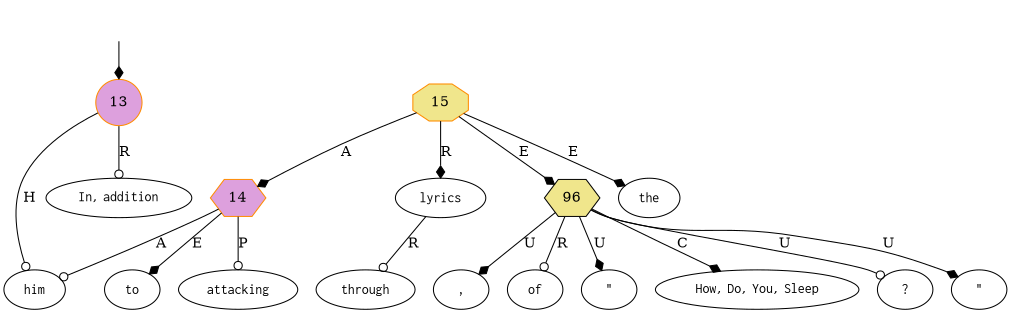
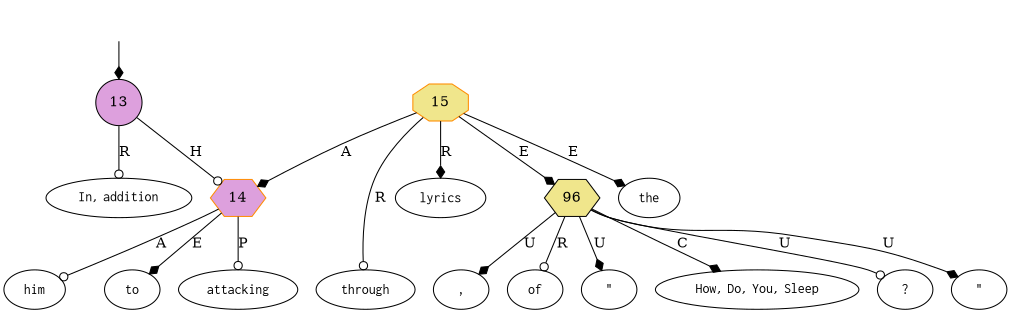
(119, 103) -> (119, 103)
(27, 172) -> (176, 148)
(406, 240) -> (374, 181)
